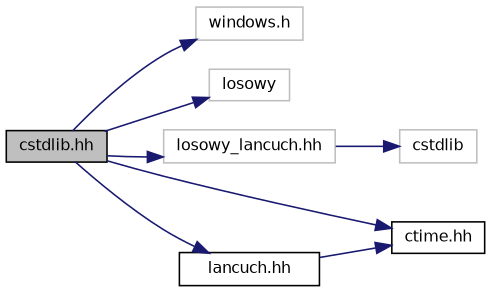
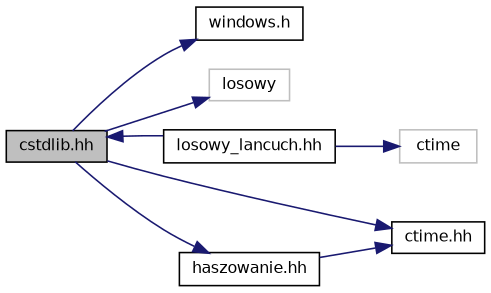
(249, 24) -> (249, 24)
(249, 146) -> (249, 146)
(438, 146) -> (438, 146)
(127, 157) -> (143, 136)
(249, 269) -> (249, 269)
